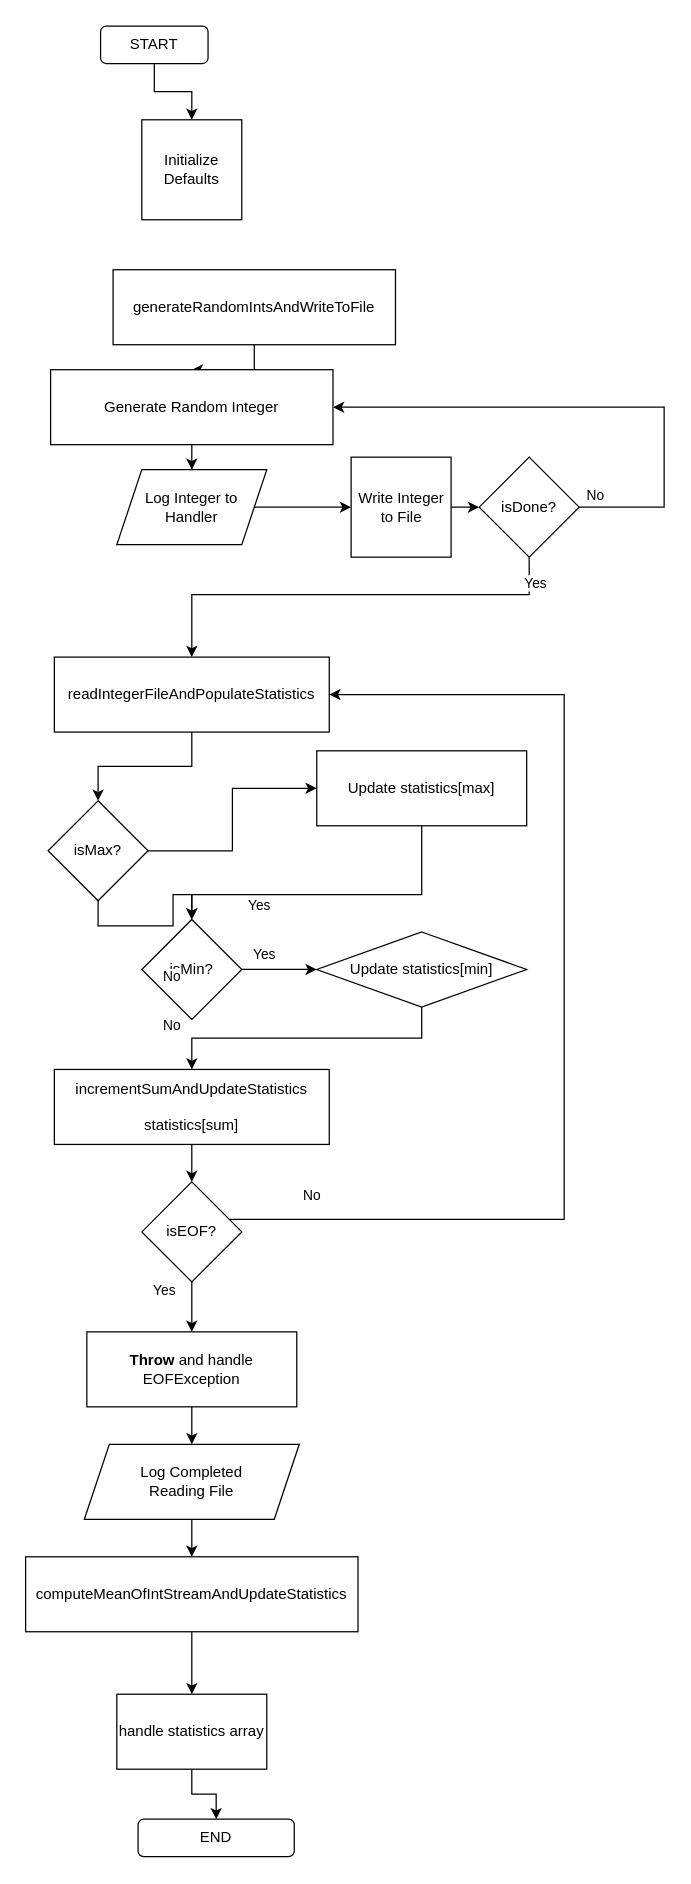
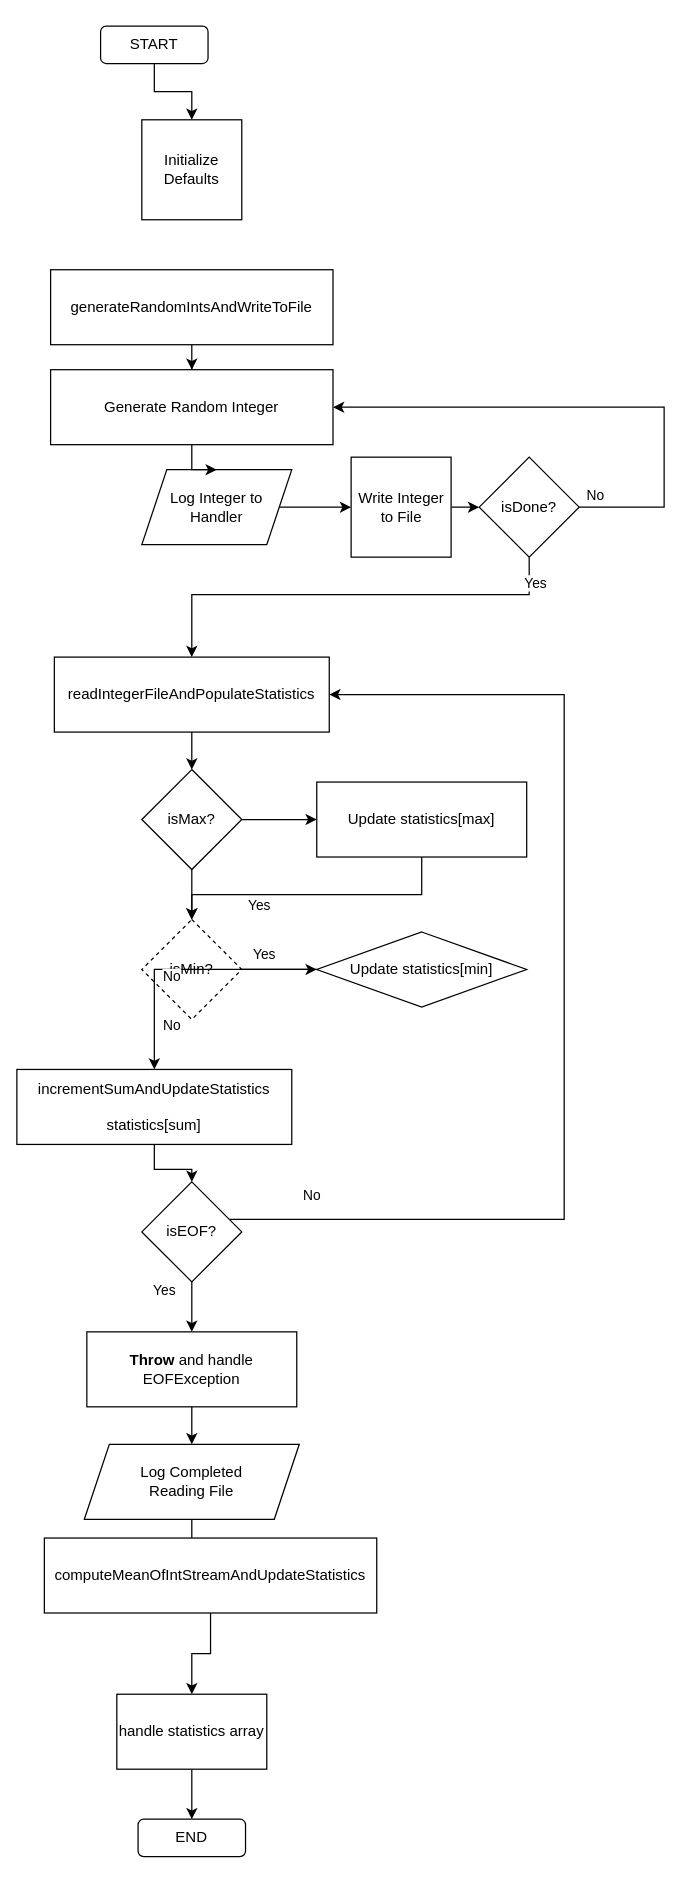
(254, 307) -> (192, 307)
(192, 507) -> (217, 507)
(422, 788) -> (422, 819)
(98, 851) -> (192, 819)
(192, 969) -> (192, 969)
(192, 1107) -> (154, 1107)
(192, 1594) -> (211, 1576)
(216, 1838) -> (192, 1838)
